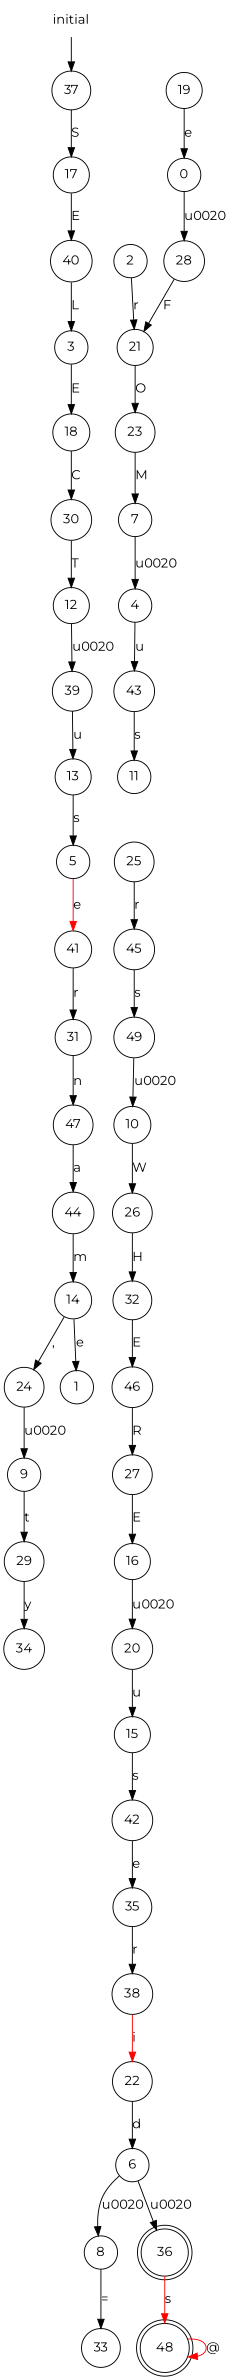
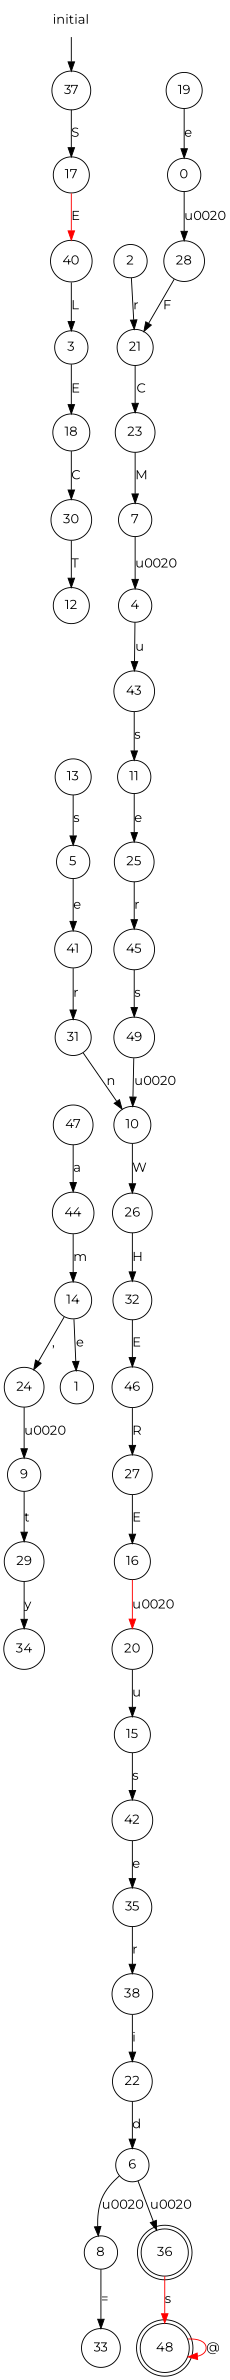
(71, 212) -> (71, 212)
(141, 389) -> (141, 389)
(72, 691) -> none
none -> (134, 813)
(73, 900) -> (73, 900)
(73, 1075) -> (100, 1077)
(132, 1599) -> (132, 1599)
(132, 2033) -> (132, 2033)
